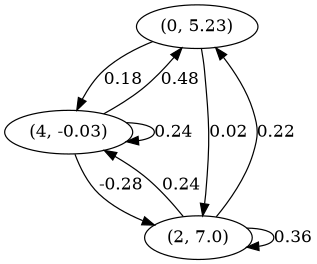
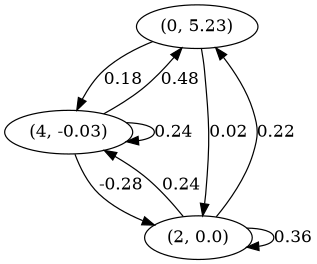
(198, 238) -> (198, 238)
